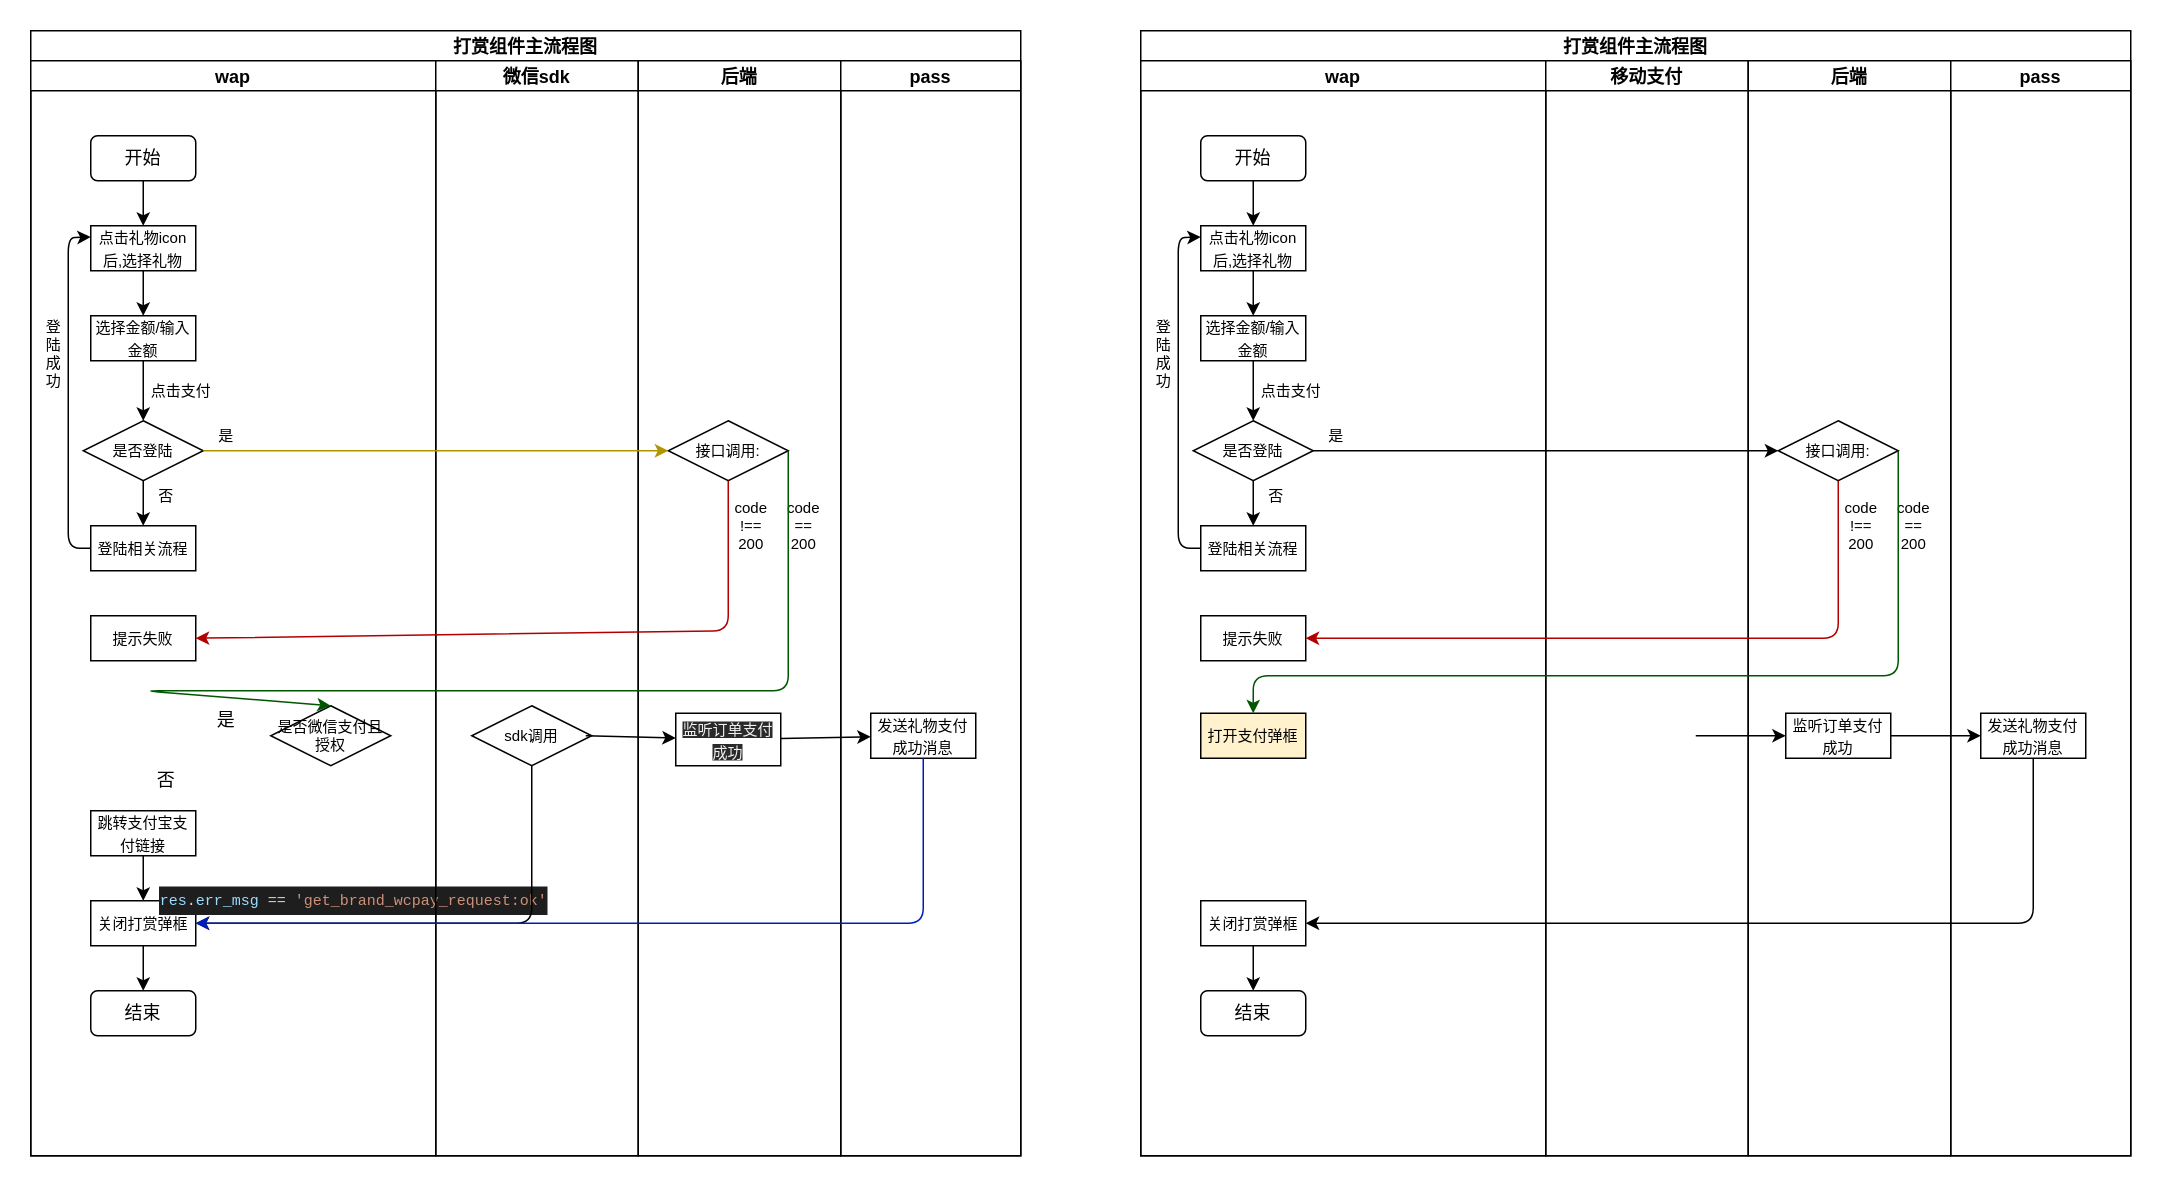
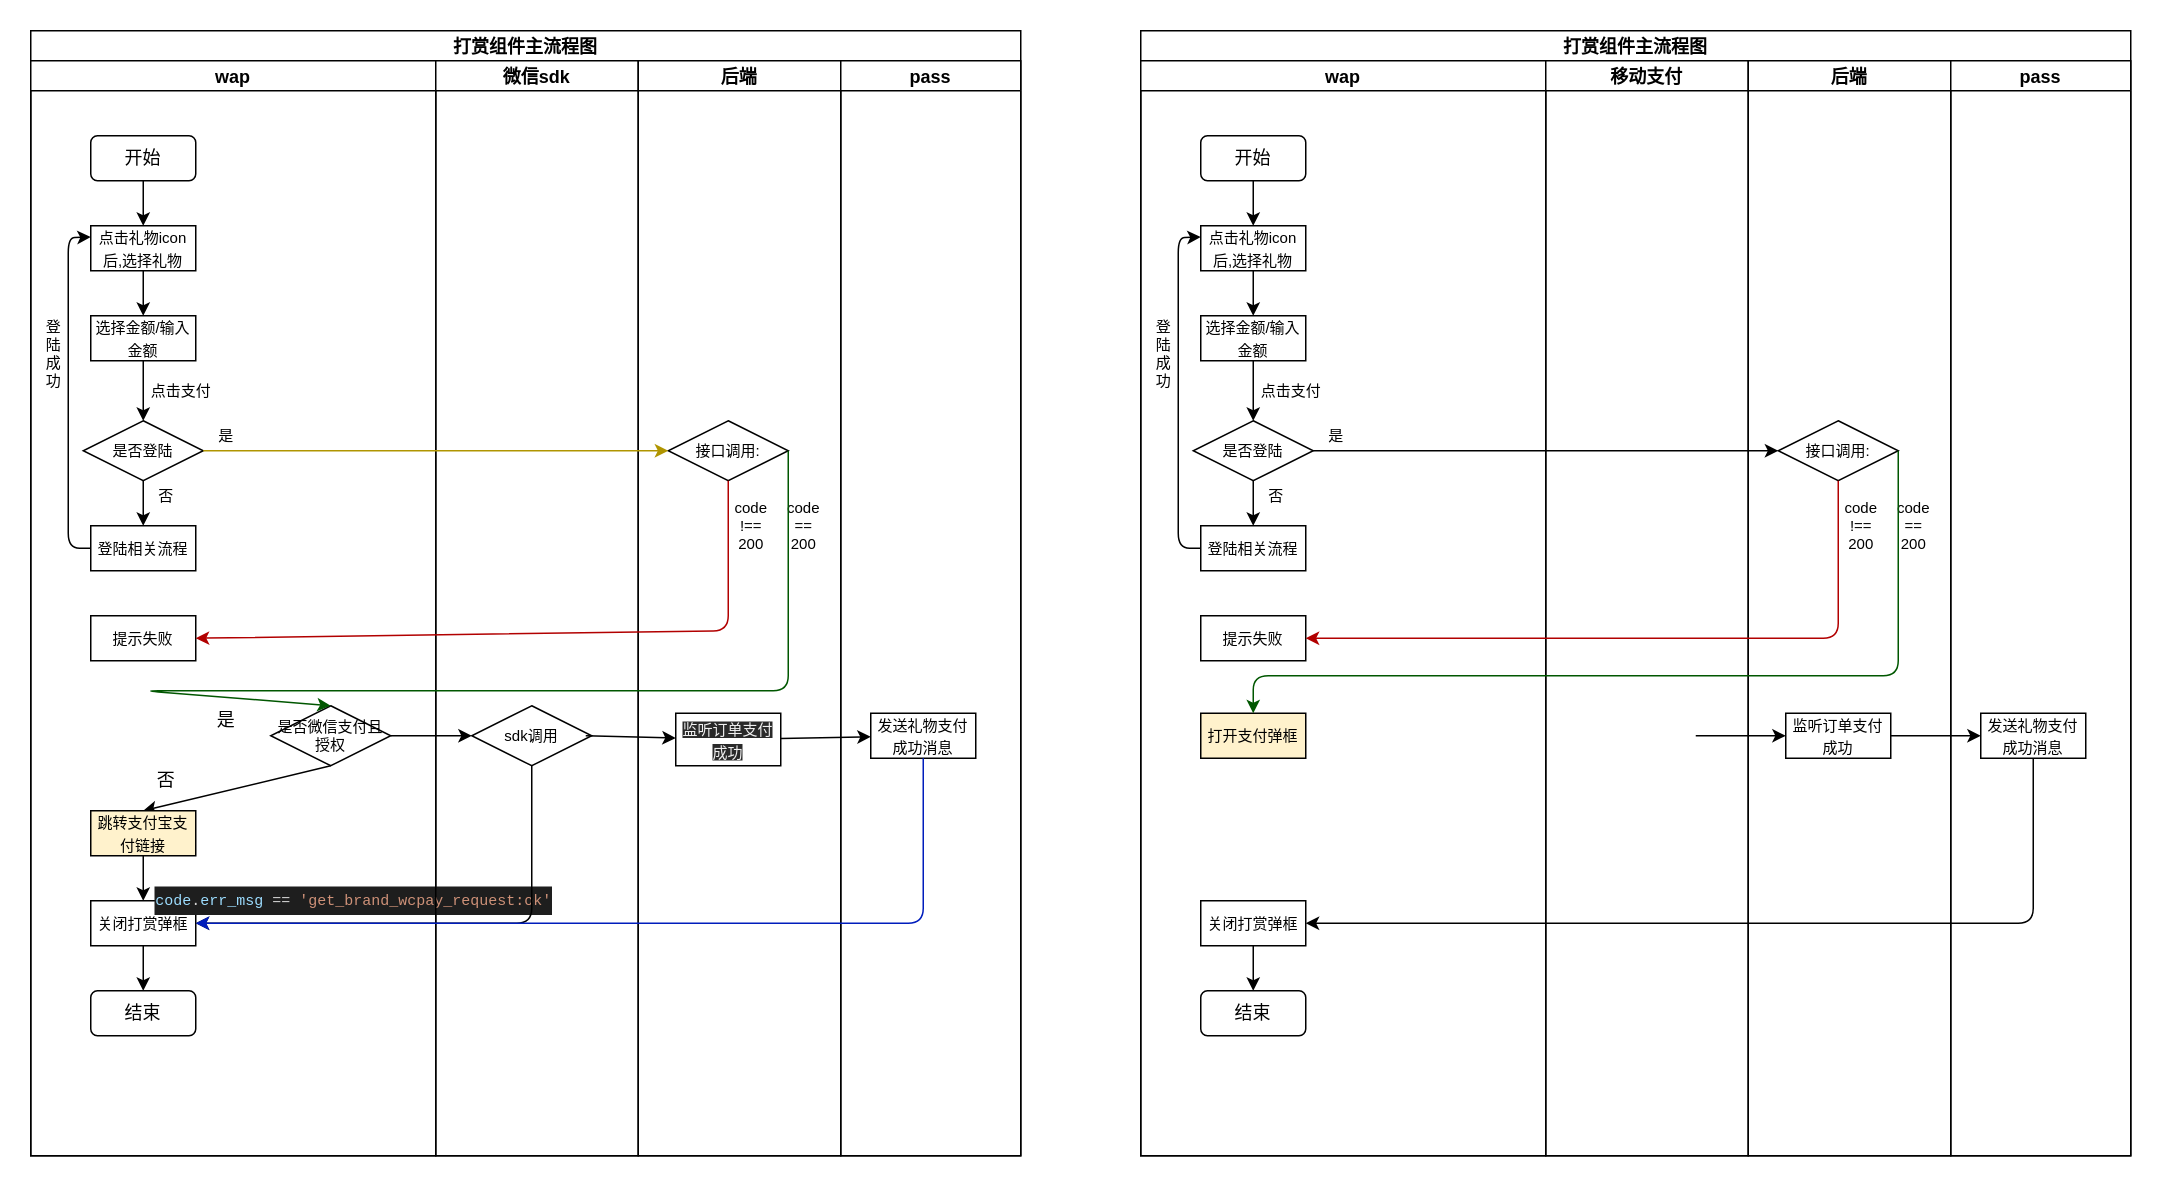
none -> (426, 736)
none -> (242, 787)
(143, 833) -> (143, 833)
(354, 901) -> (354, 901)
